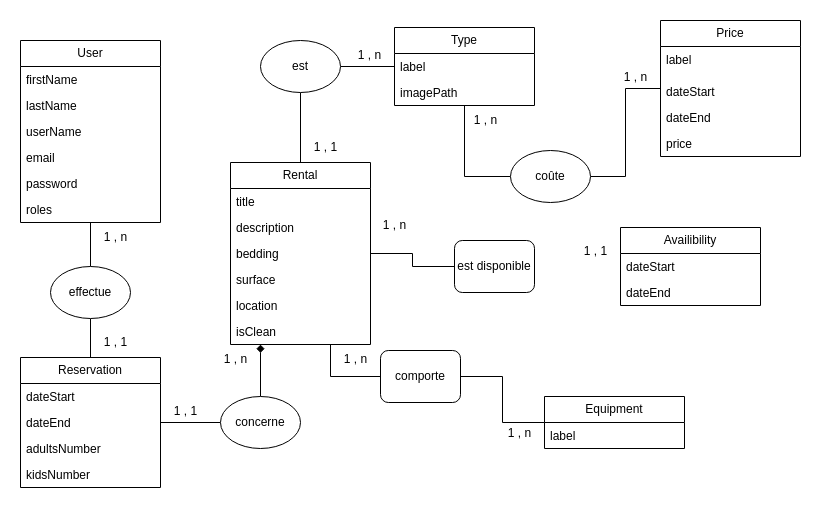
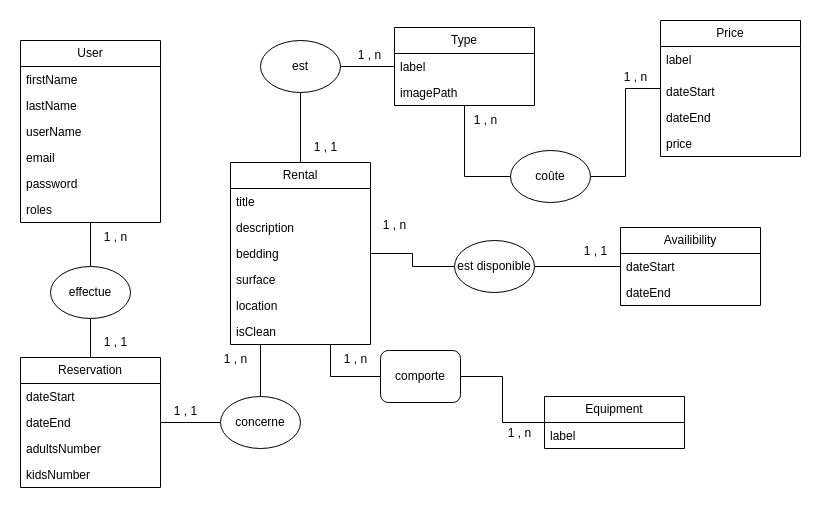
(495, 267) -> (495, 267)
none -> (578, 267)
(261, 353) -> (261, 349)
